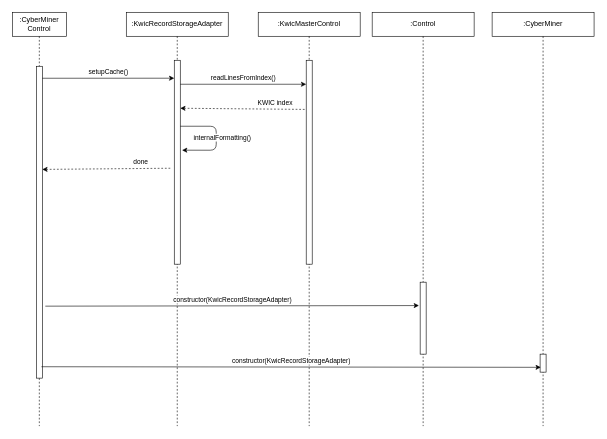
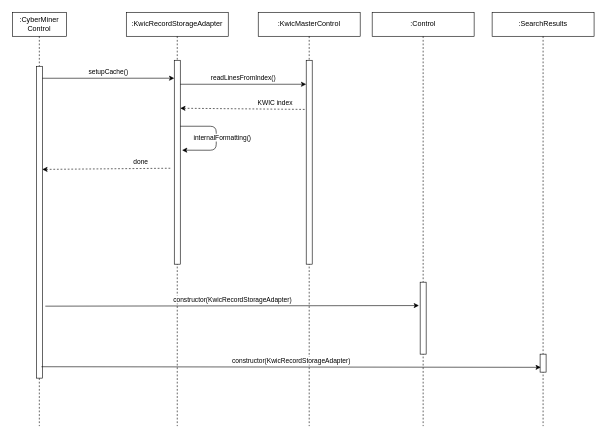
(543, 24) -> (543, 24)
